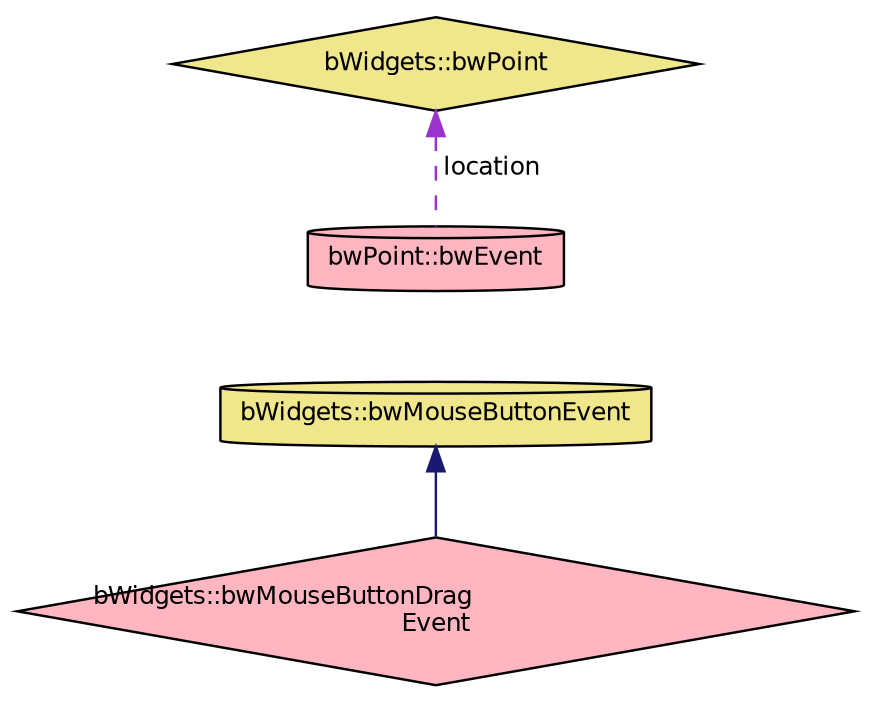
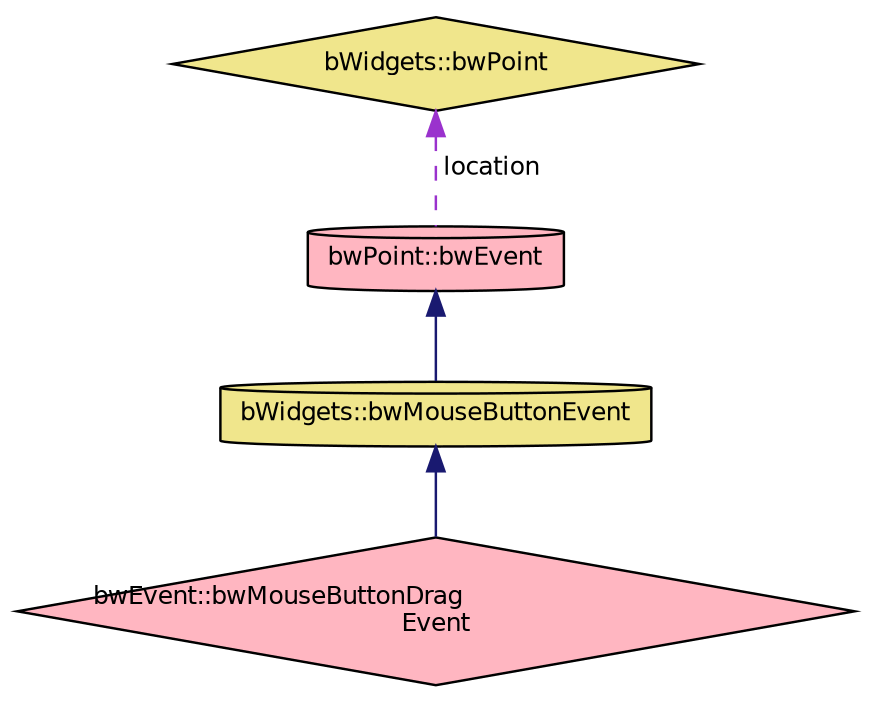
none -> (436, 348)
(436, 611) -> (436, 611)
